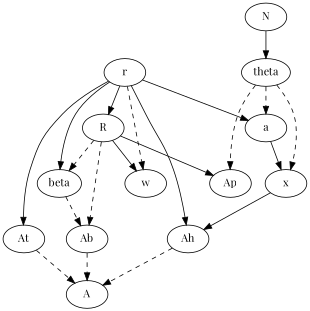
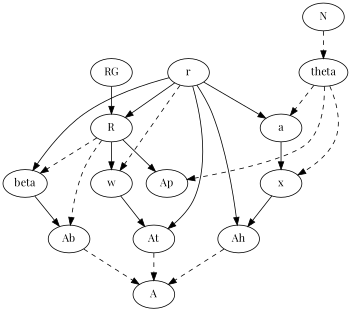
(266, 41) -> (323, 41)
none -> (111, 72)
(71, 208) -> (45, 208)
none -> (130, 208)
